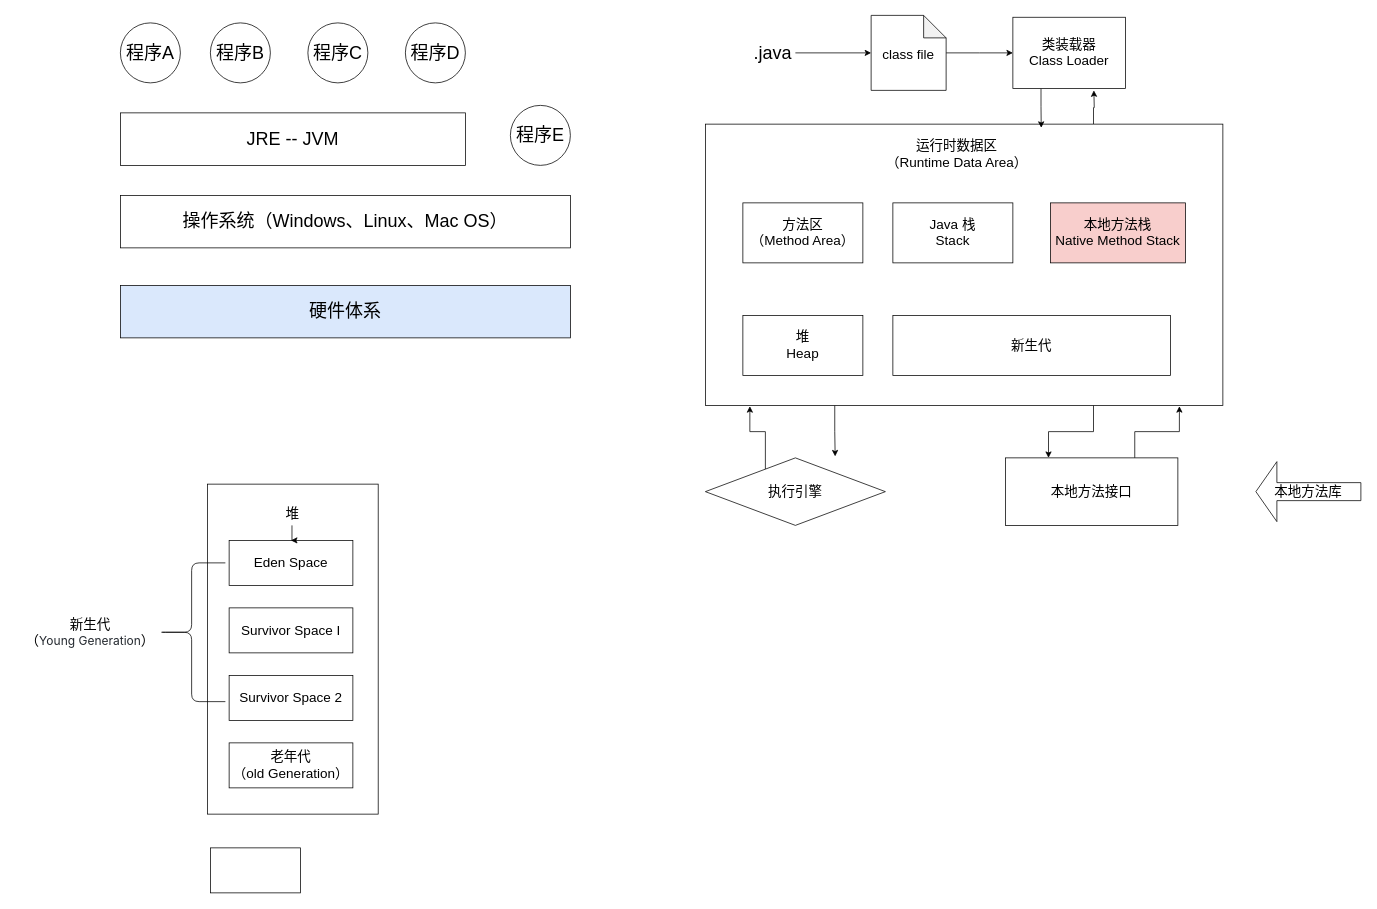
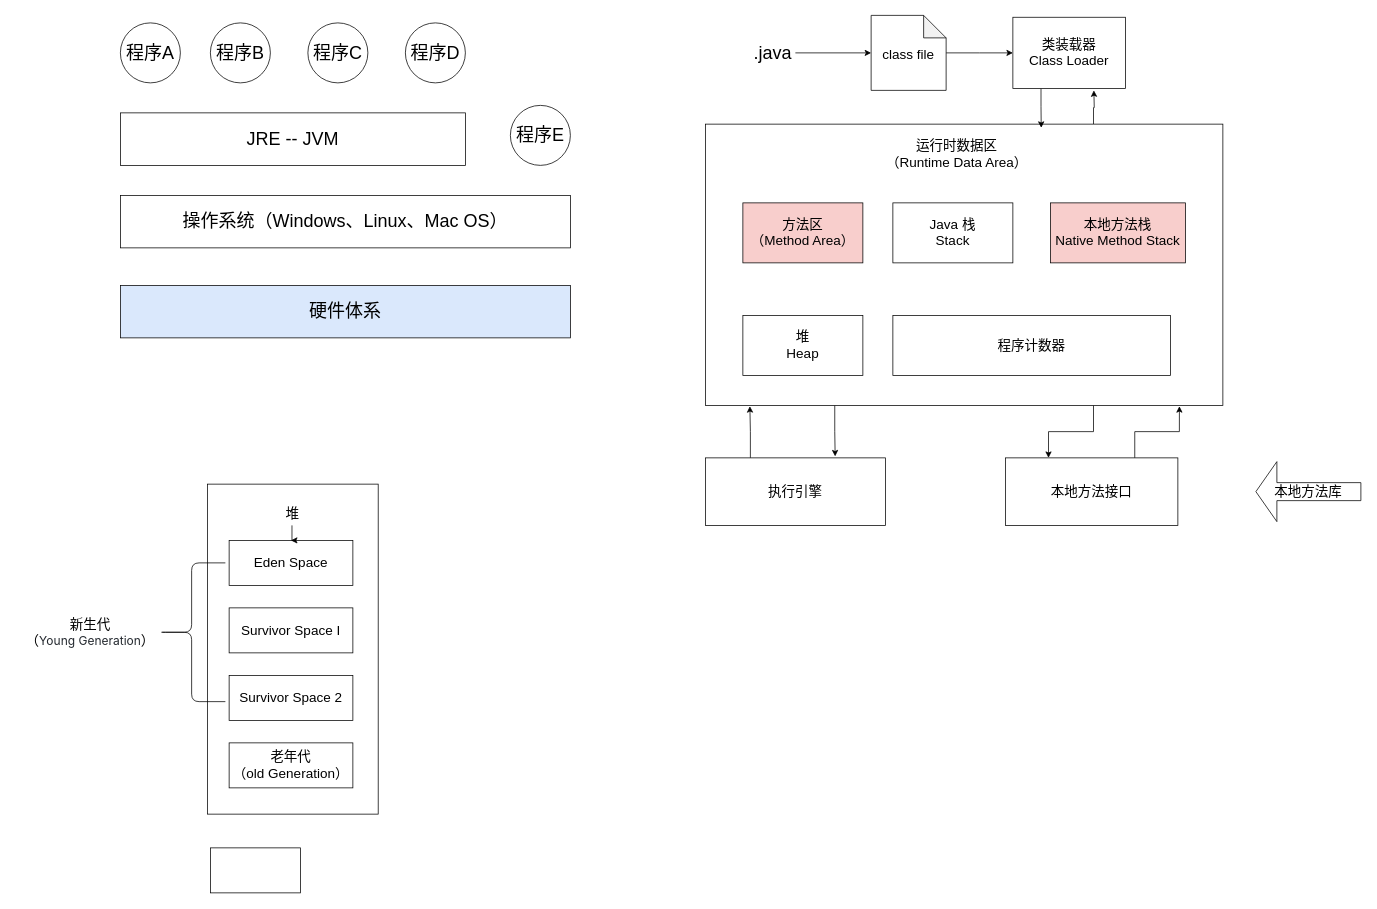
(803, 233) -> (803, 233)
(1032, 345) -> (1032, 345)
(795, 492) -> (795, 492)
